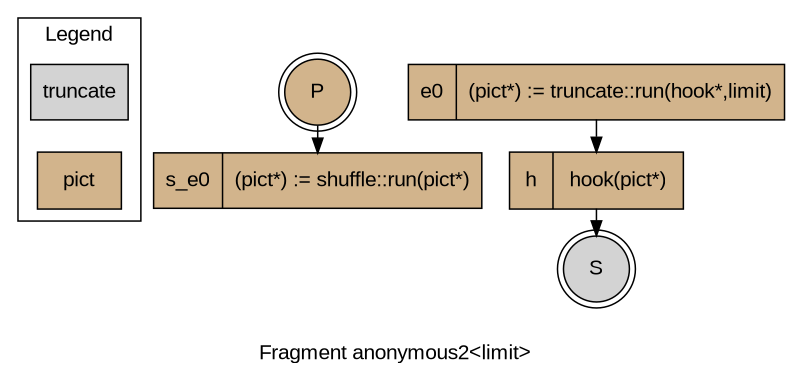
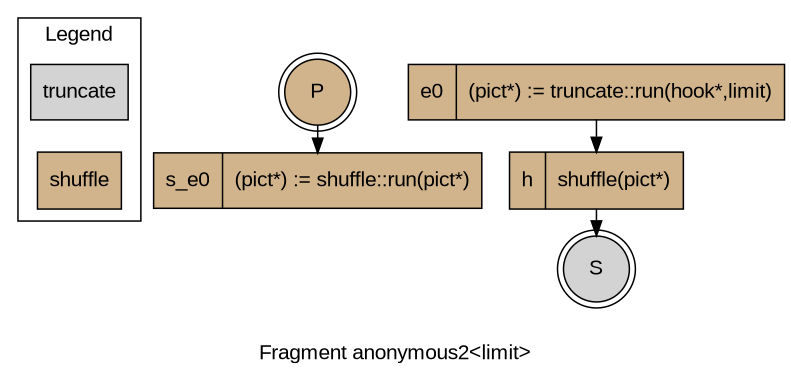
(618, 180) -> (614, 180)
(79, 181) -> (79, 181)
